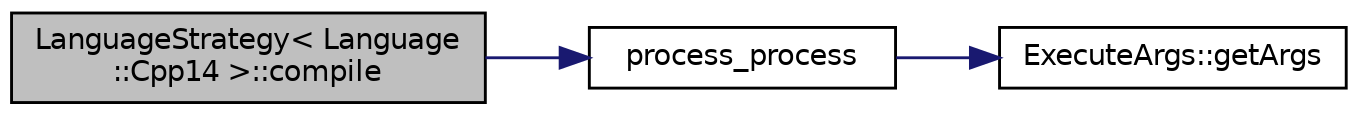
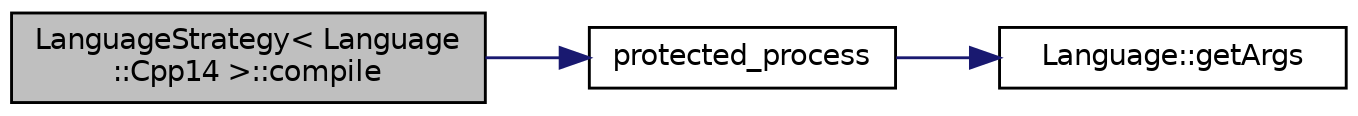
(742, 58) -> (742, 58)
(1173, 58) -> (1173, 58)
